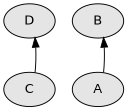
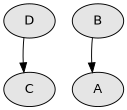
(36, 60) -> (23, 50)
(104, 60) -> (92, 50)
